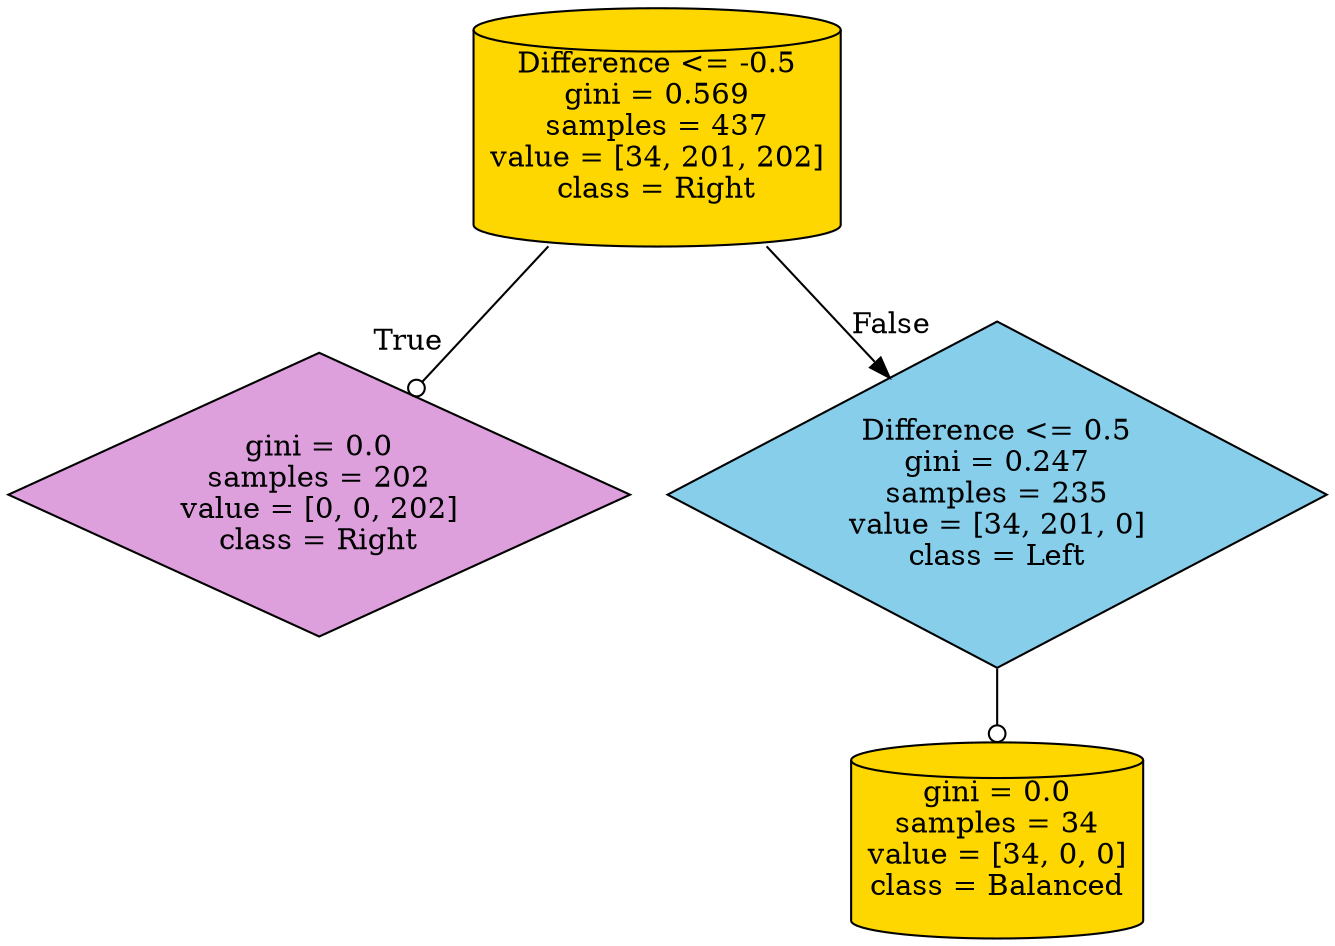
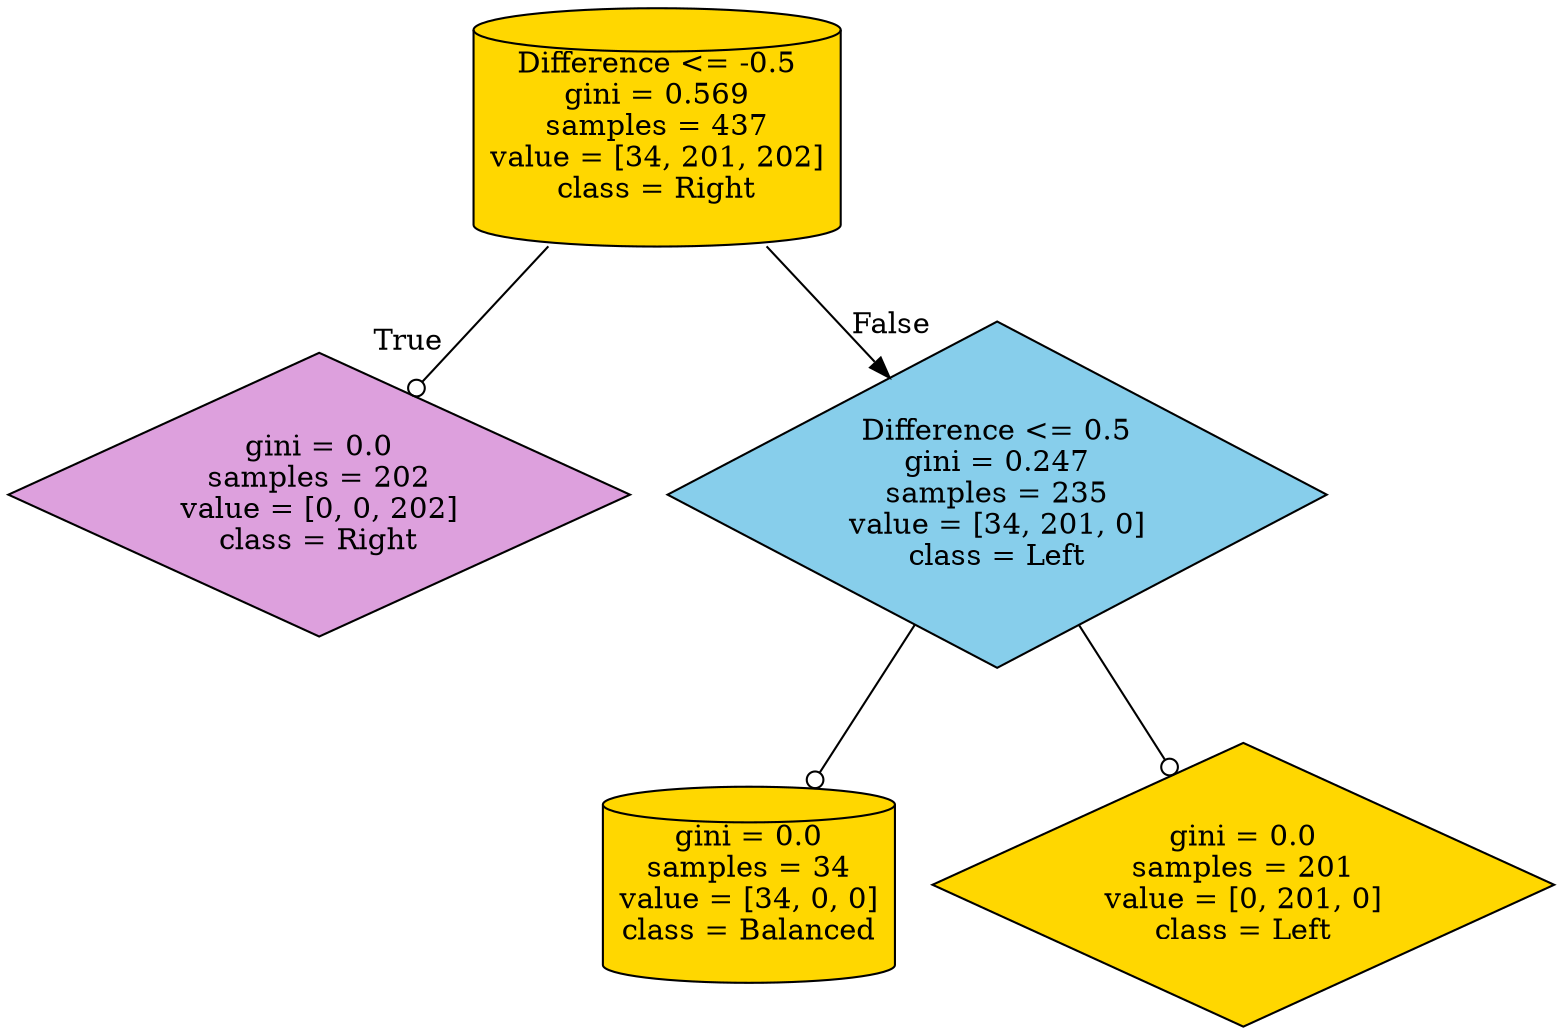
none -> (1243, 885)
